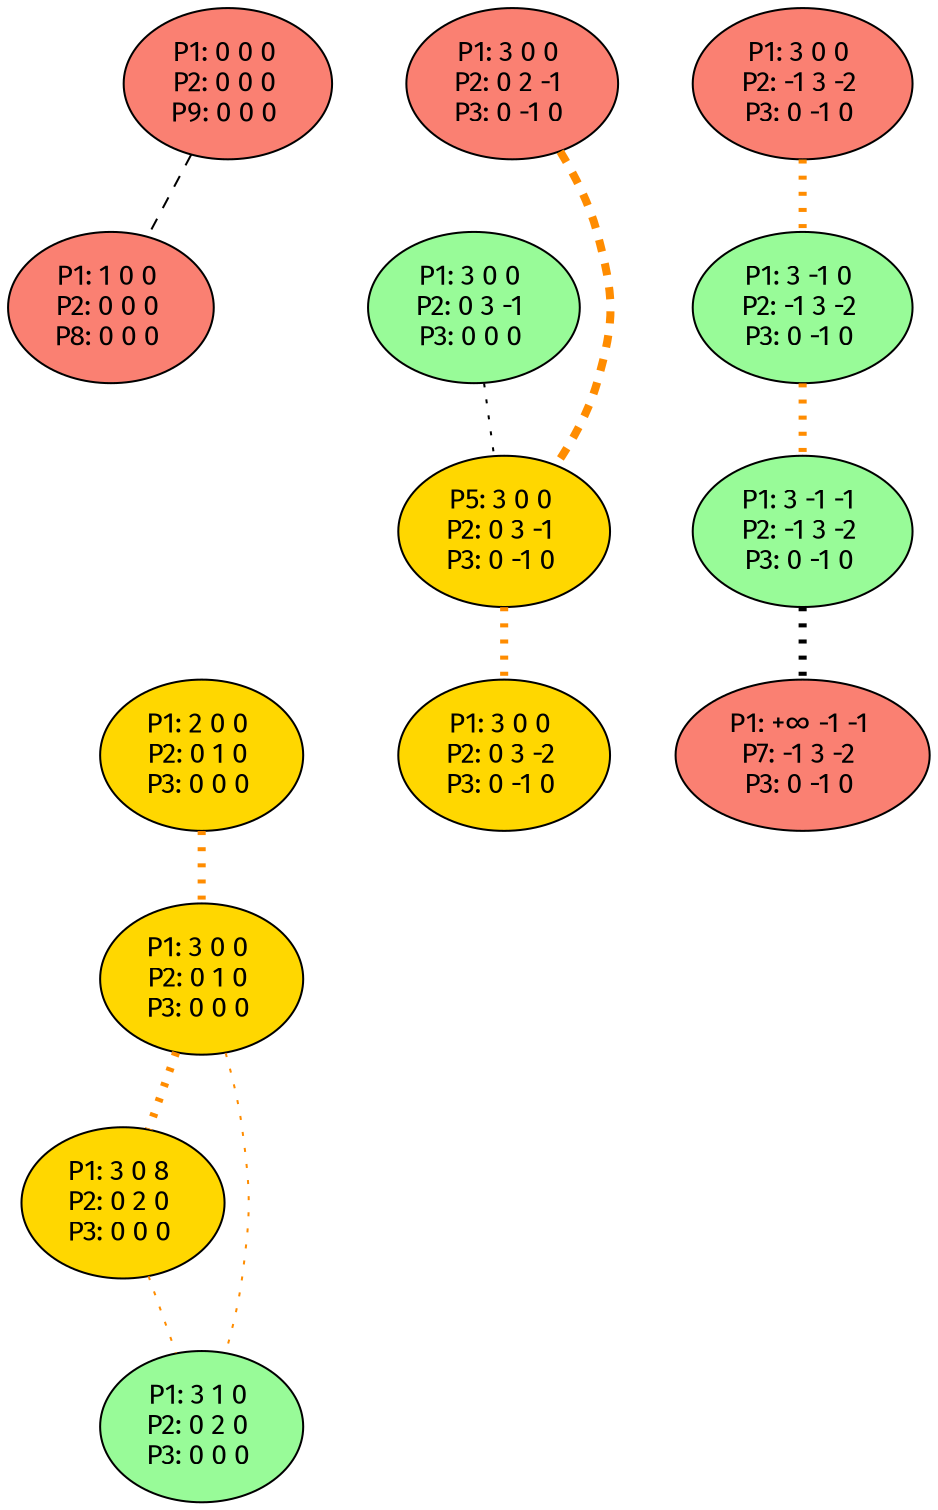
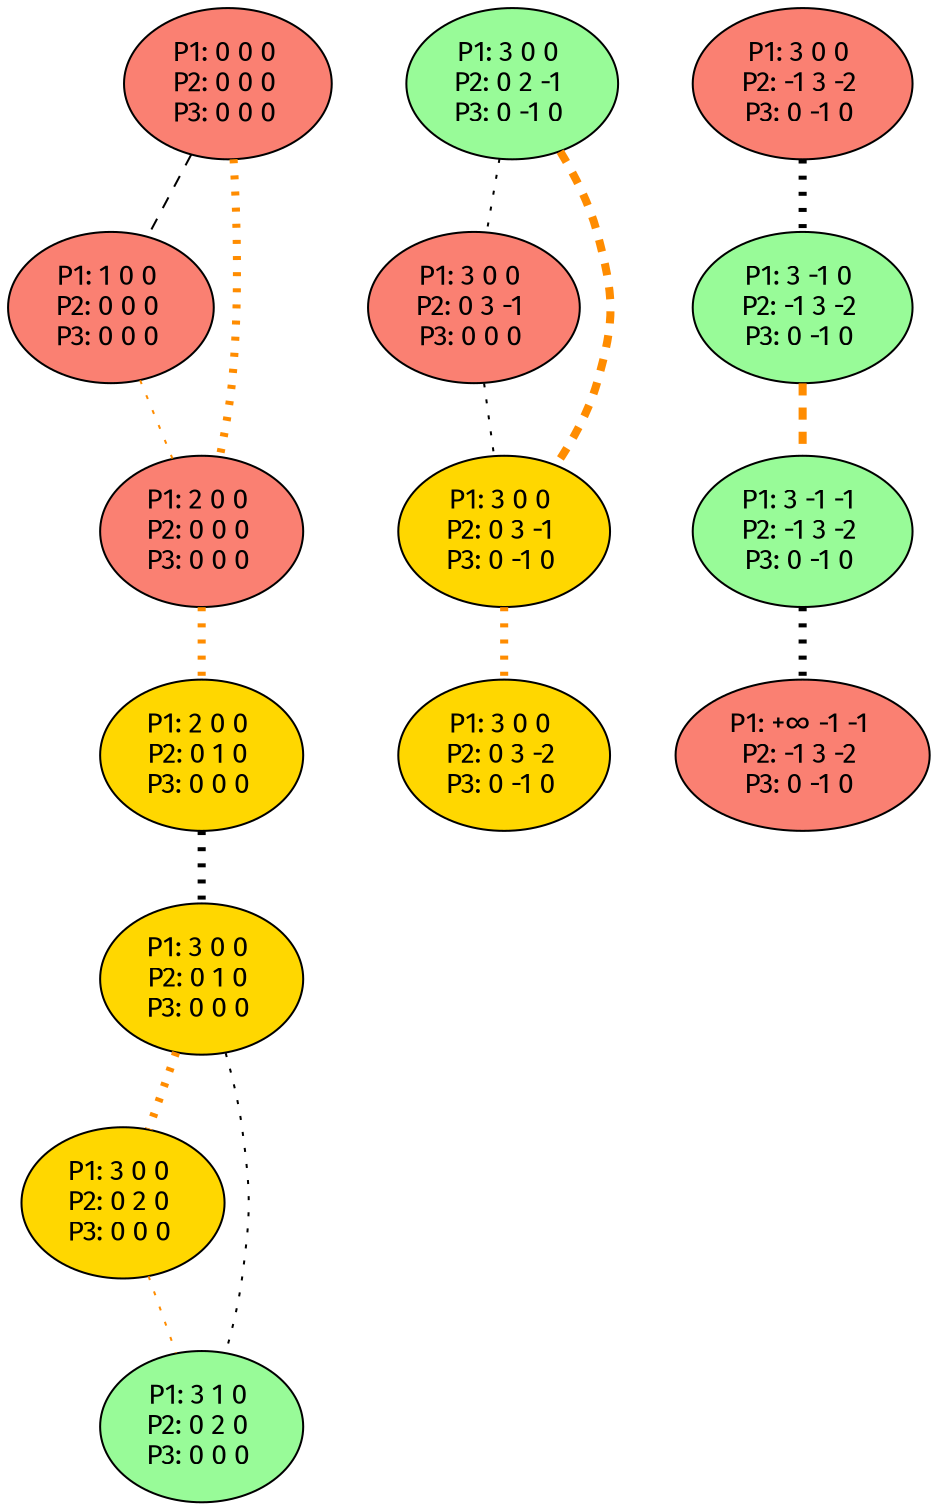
(228, 84) -> (228, 84)
(512, 84) -> (512, 84)
none -> (493, 195)
(803, 196) -> (803, 196)
(111, 308) -> (111, 308)
(474, 308) -> (474, 308)
(803, 419) -> (803, 419)
none -> (202, 531)
(504, 531) -> (504, 531)
(803, 755) -> (803, 755)
(202, 867) -> (202, 867)
(123, 1203) -> (123, 1203)
(249, 1203) -> (249, 1203)
